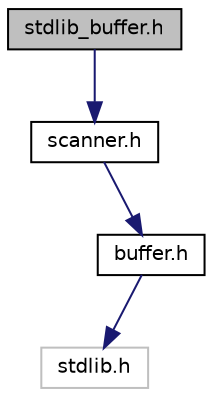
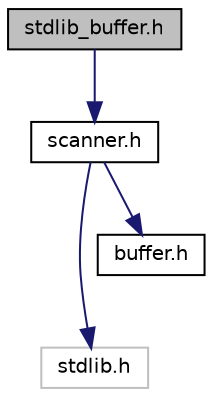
(128, 302) -> (80, 245)
